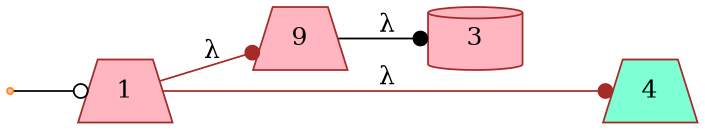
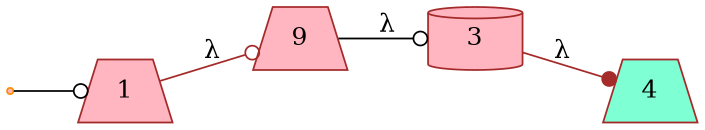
(376, 38) -> (376, 38)
(203, 68) -> (203, 68)
(380, 91) -> (562, 65)
